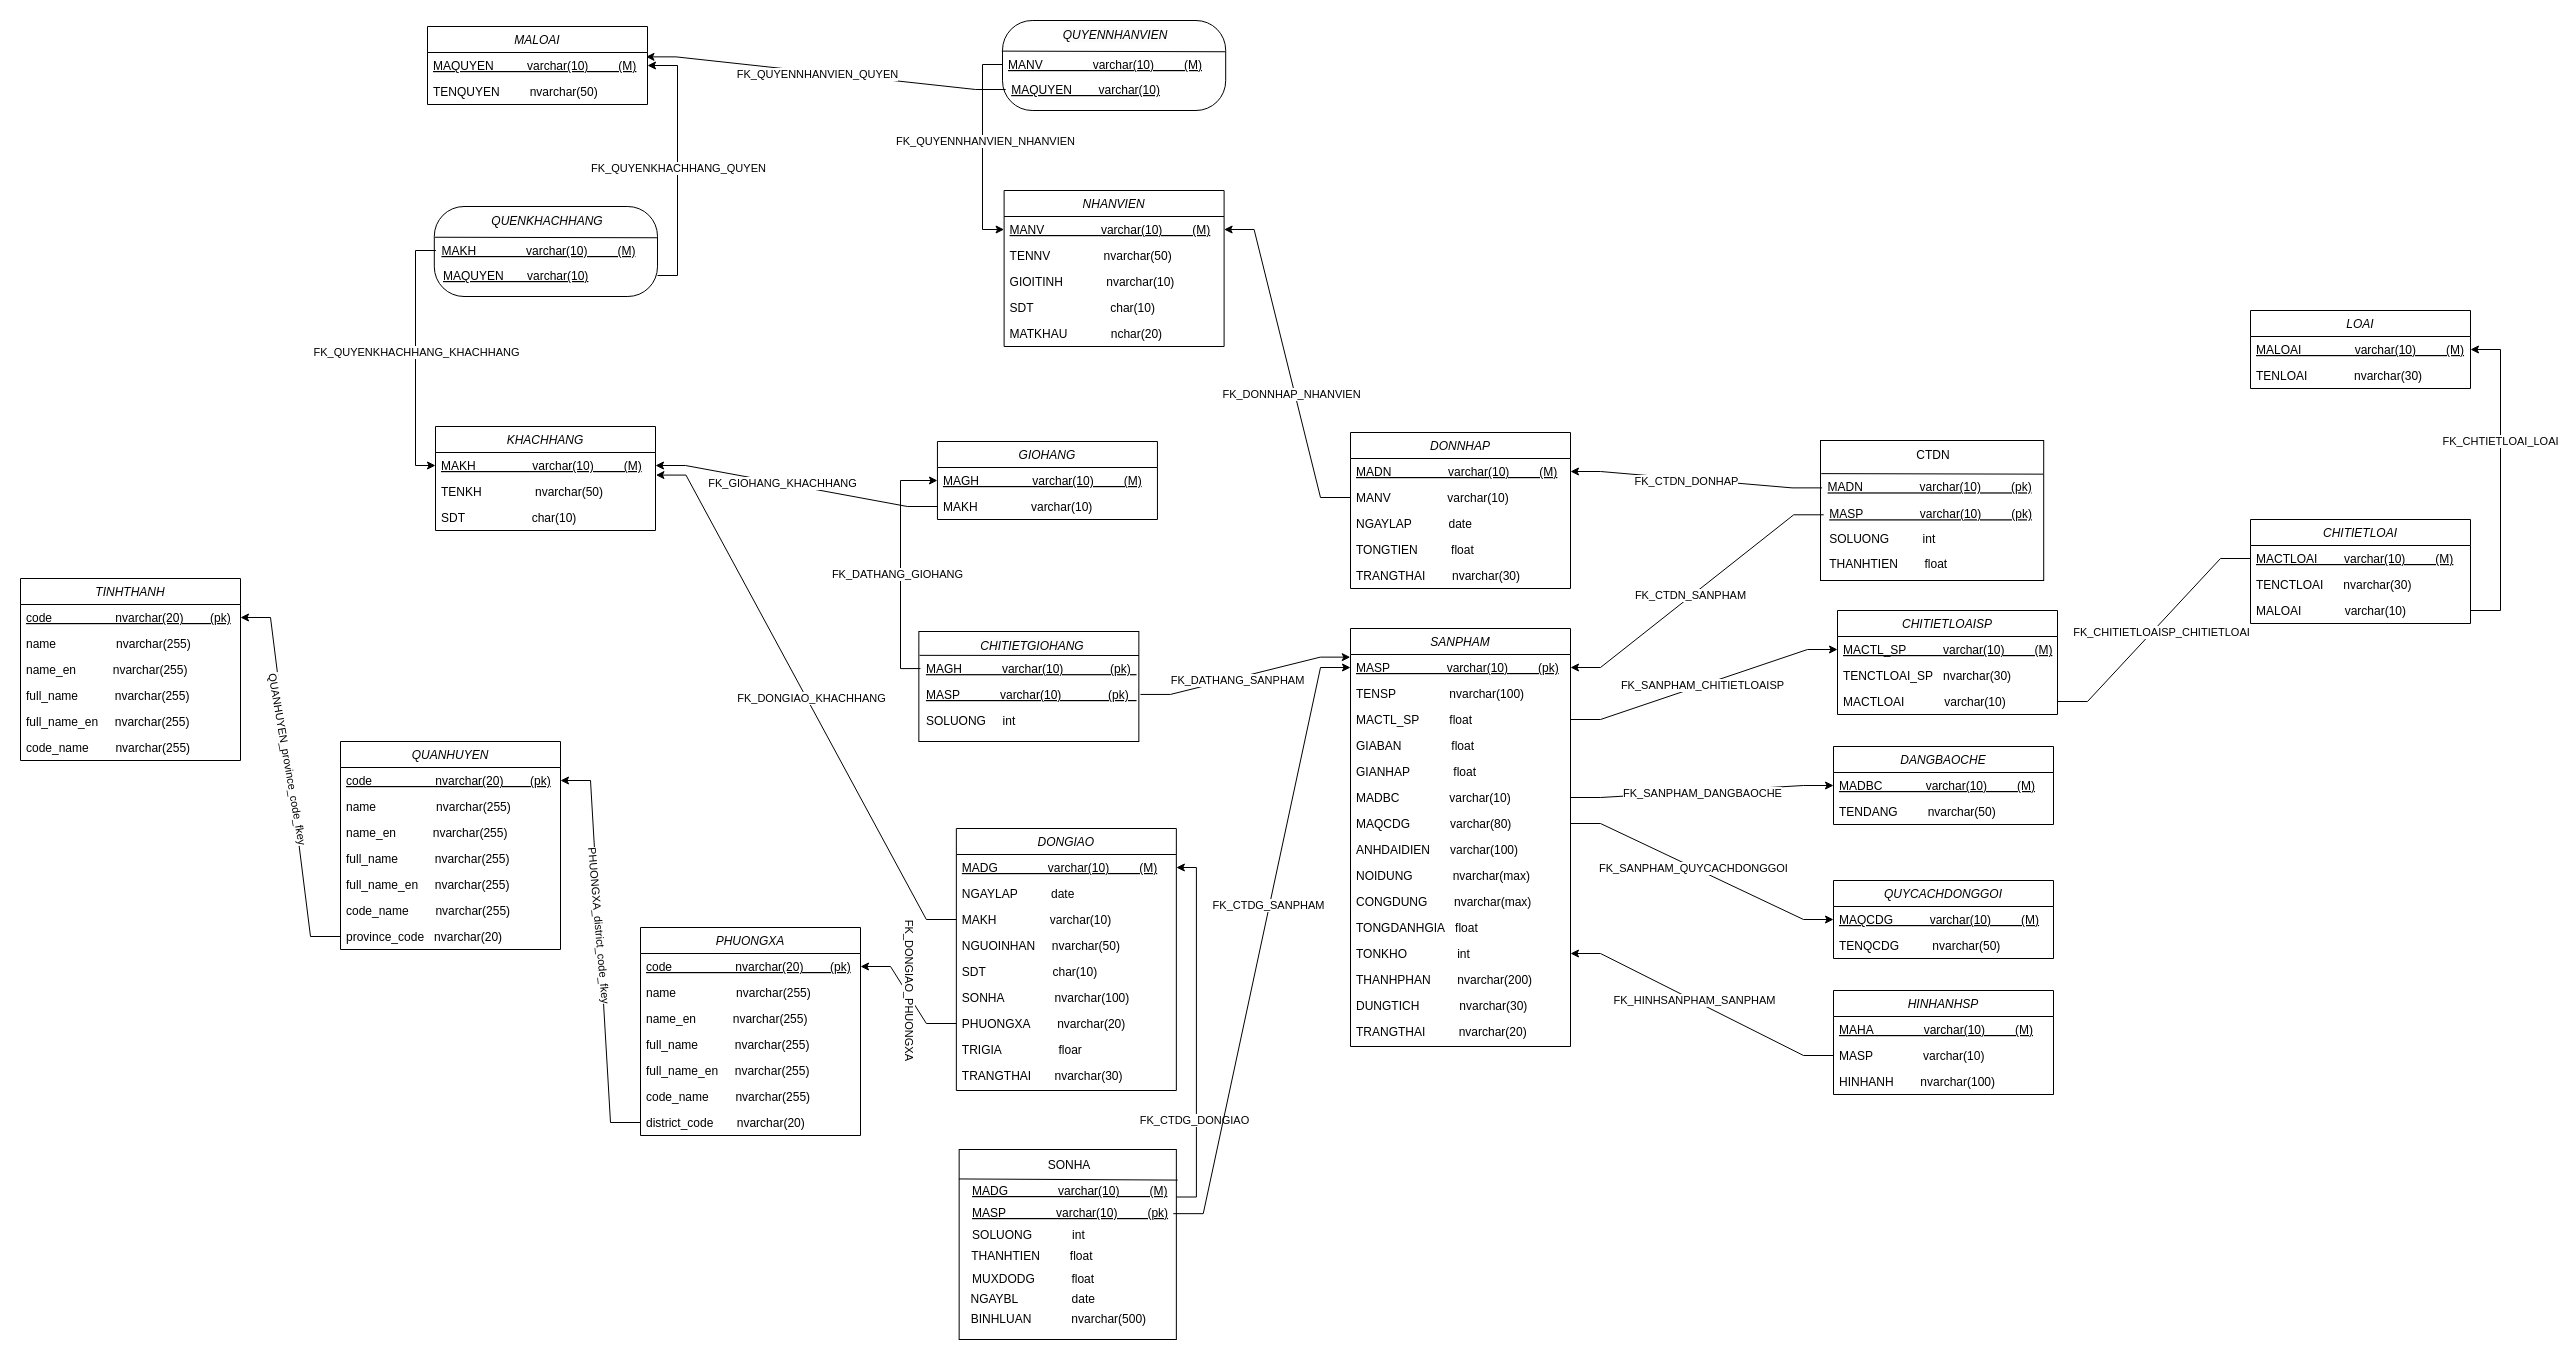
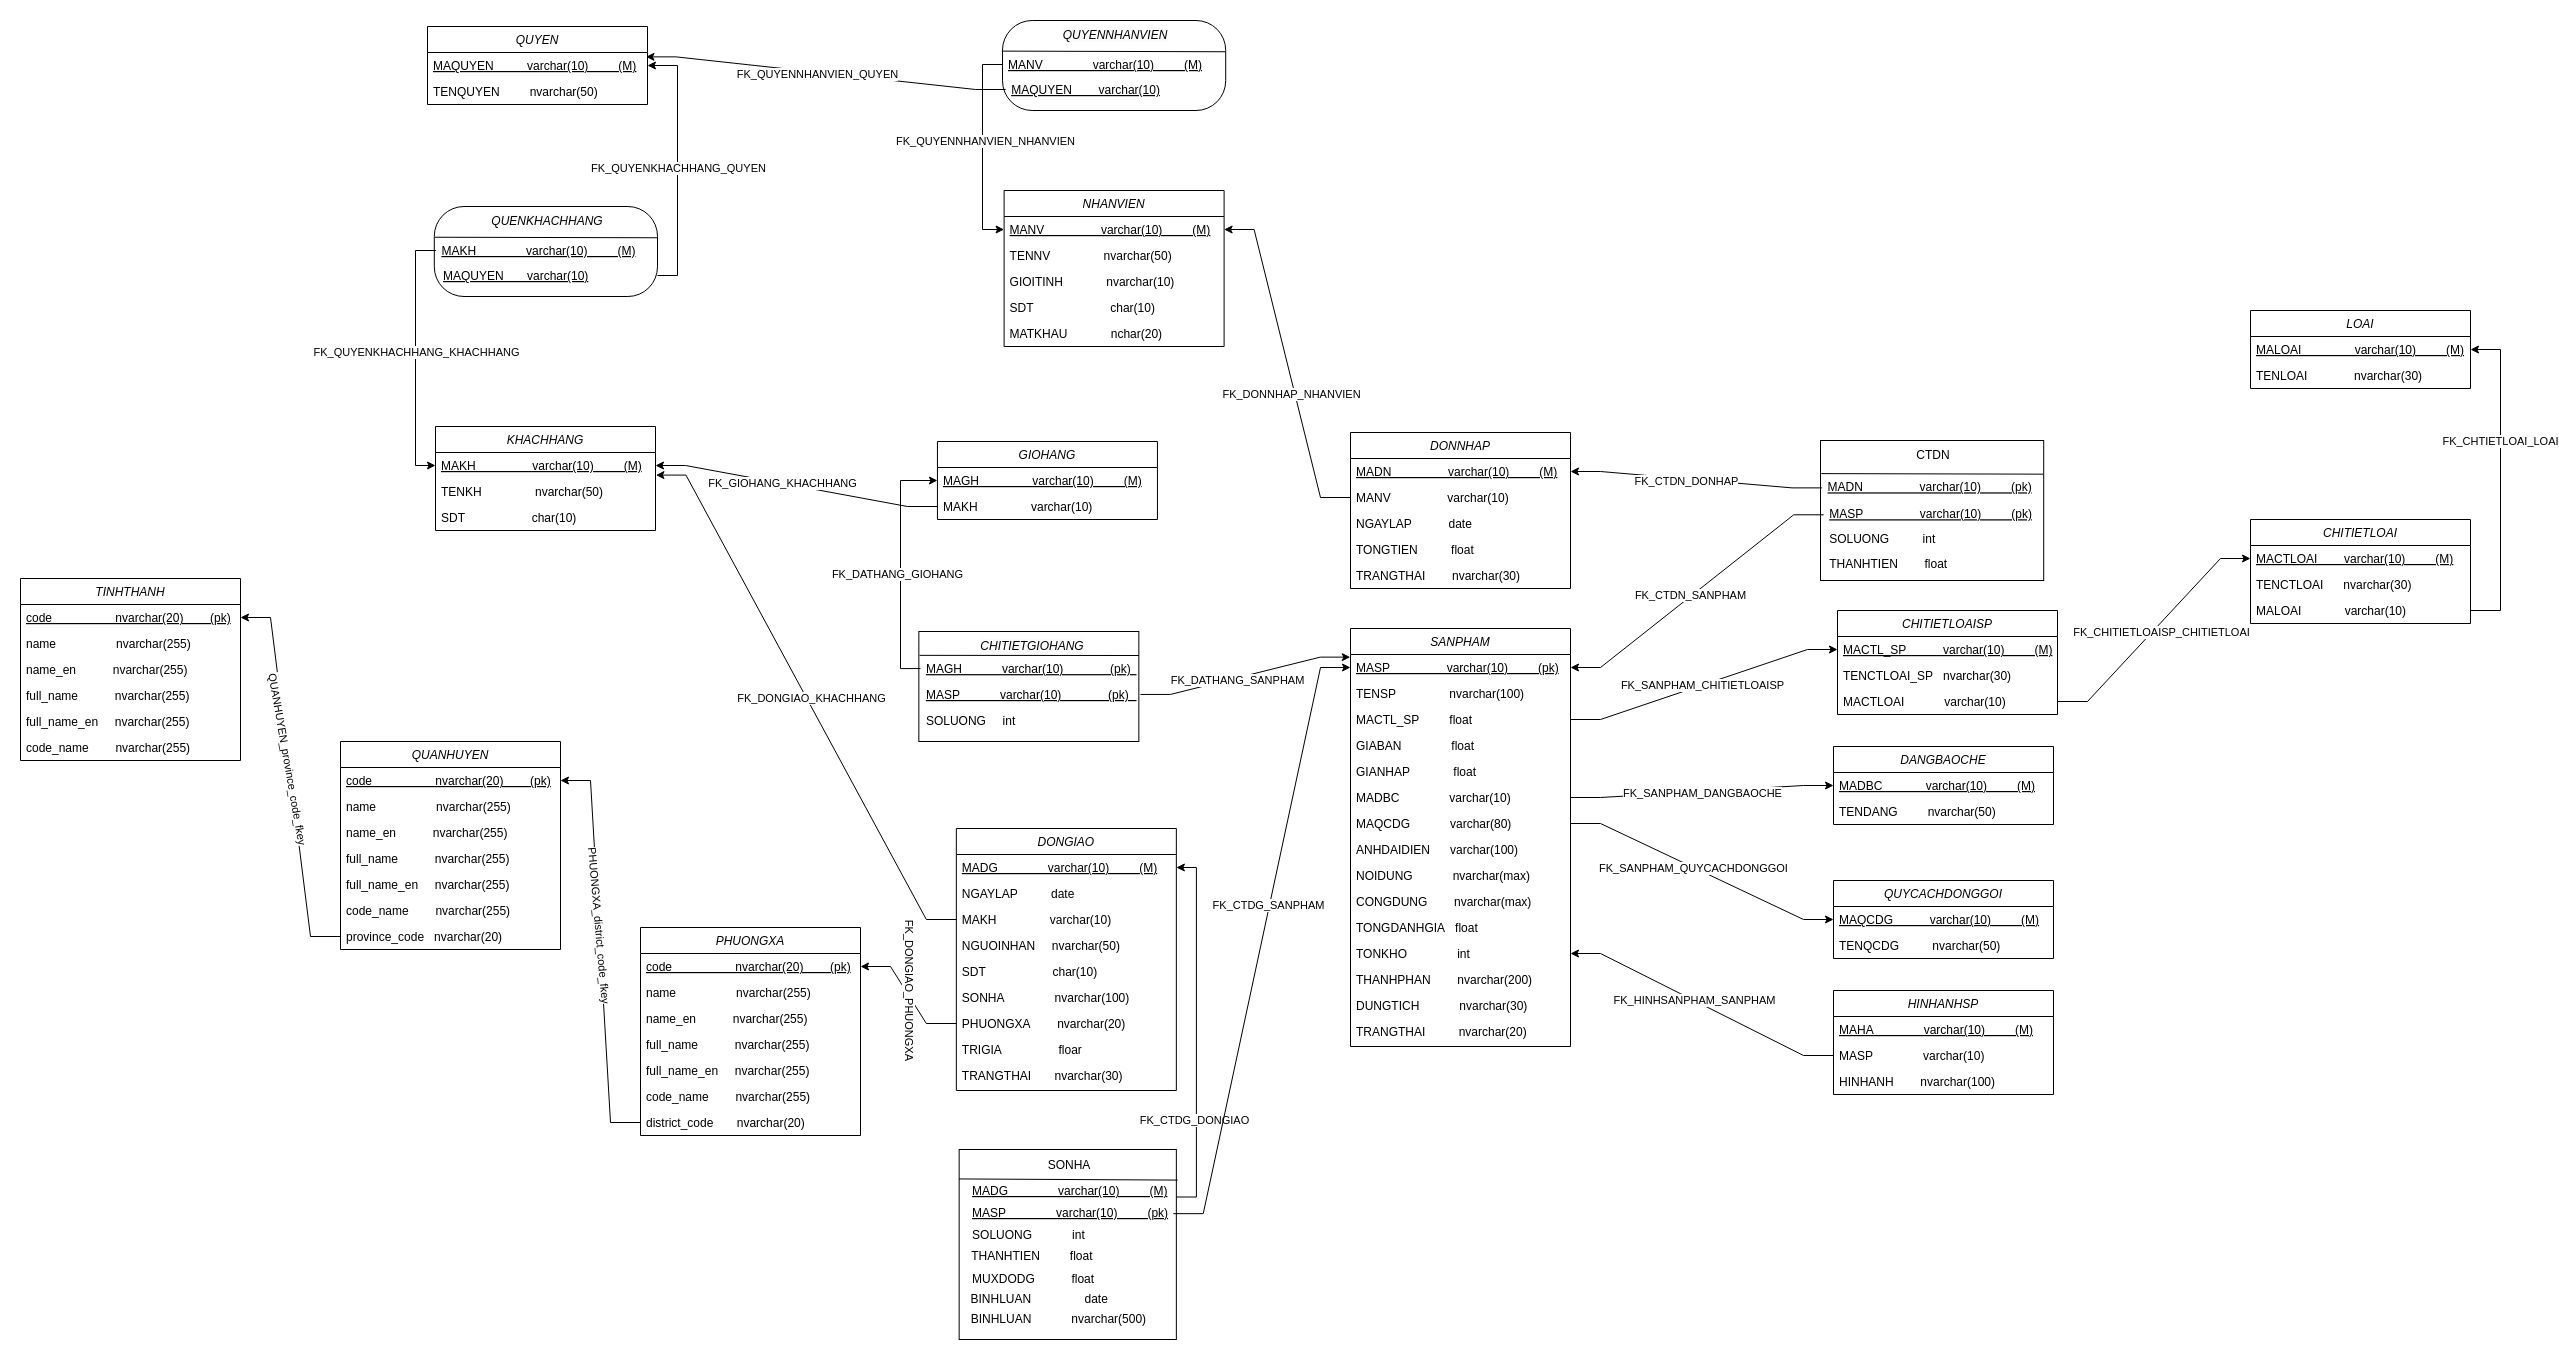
(537, 40) -> (537, 40)
(2245, 559) -> (2242, 559)
(1045, 1299) -> (1052, 1299)
